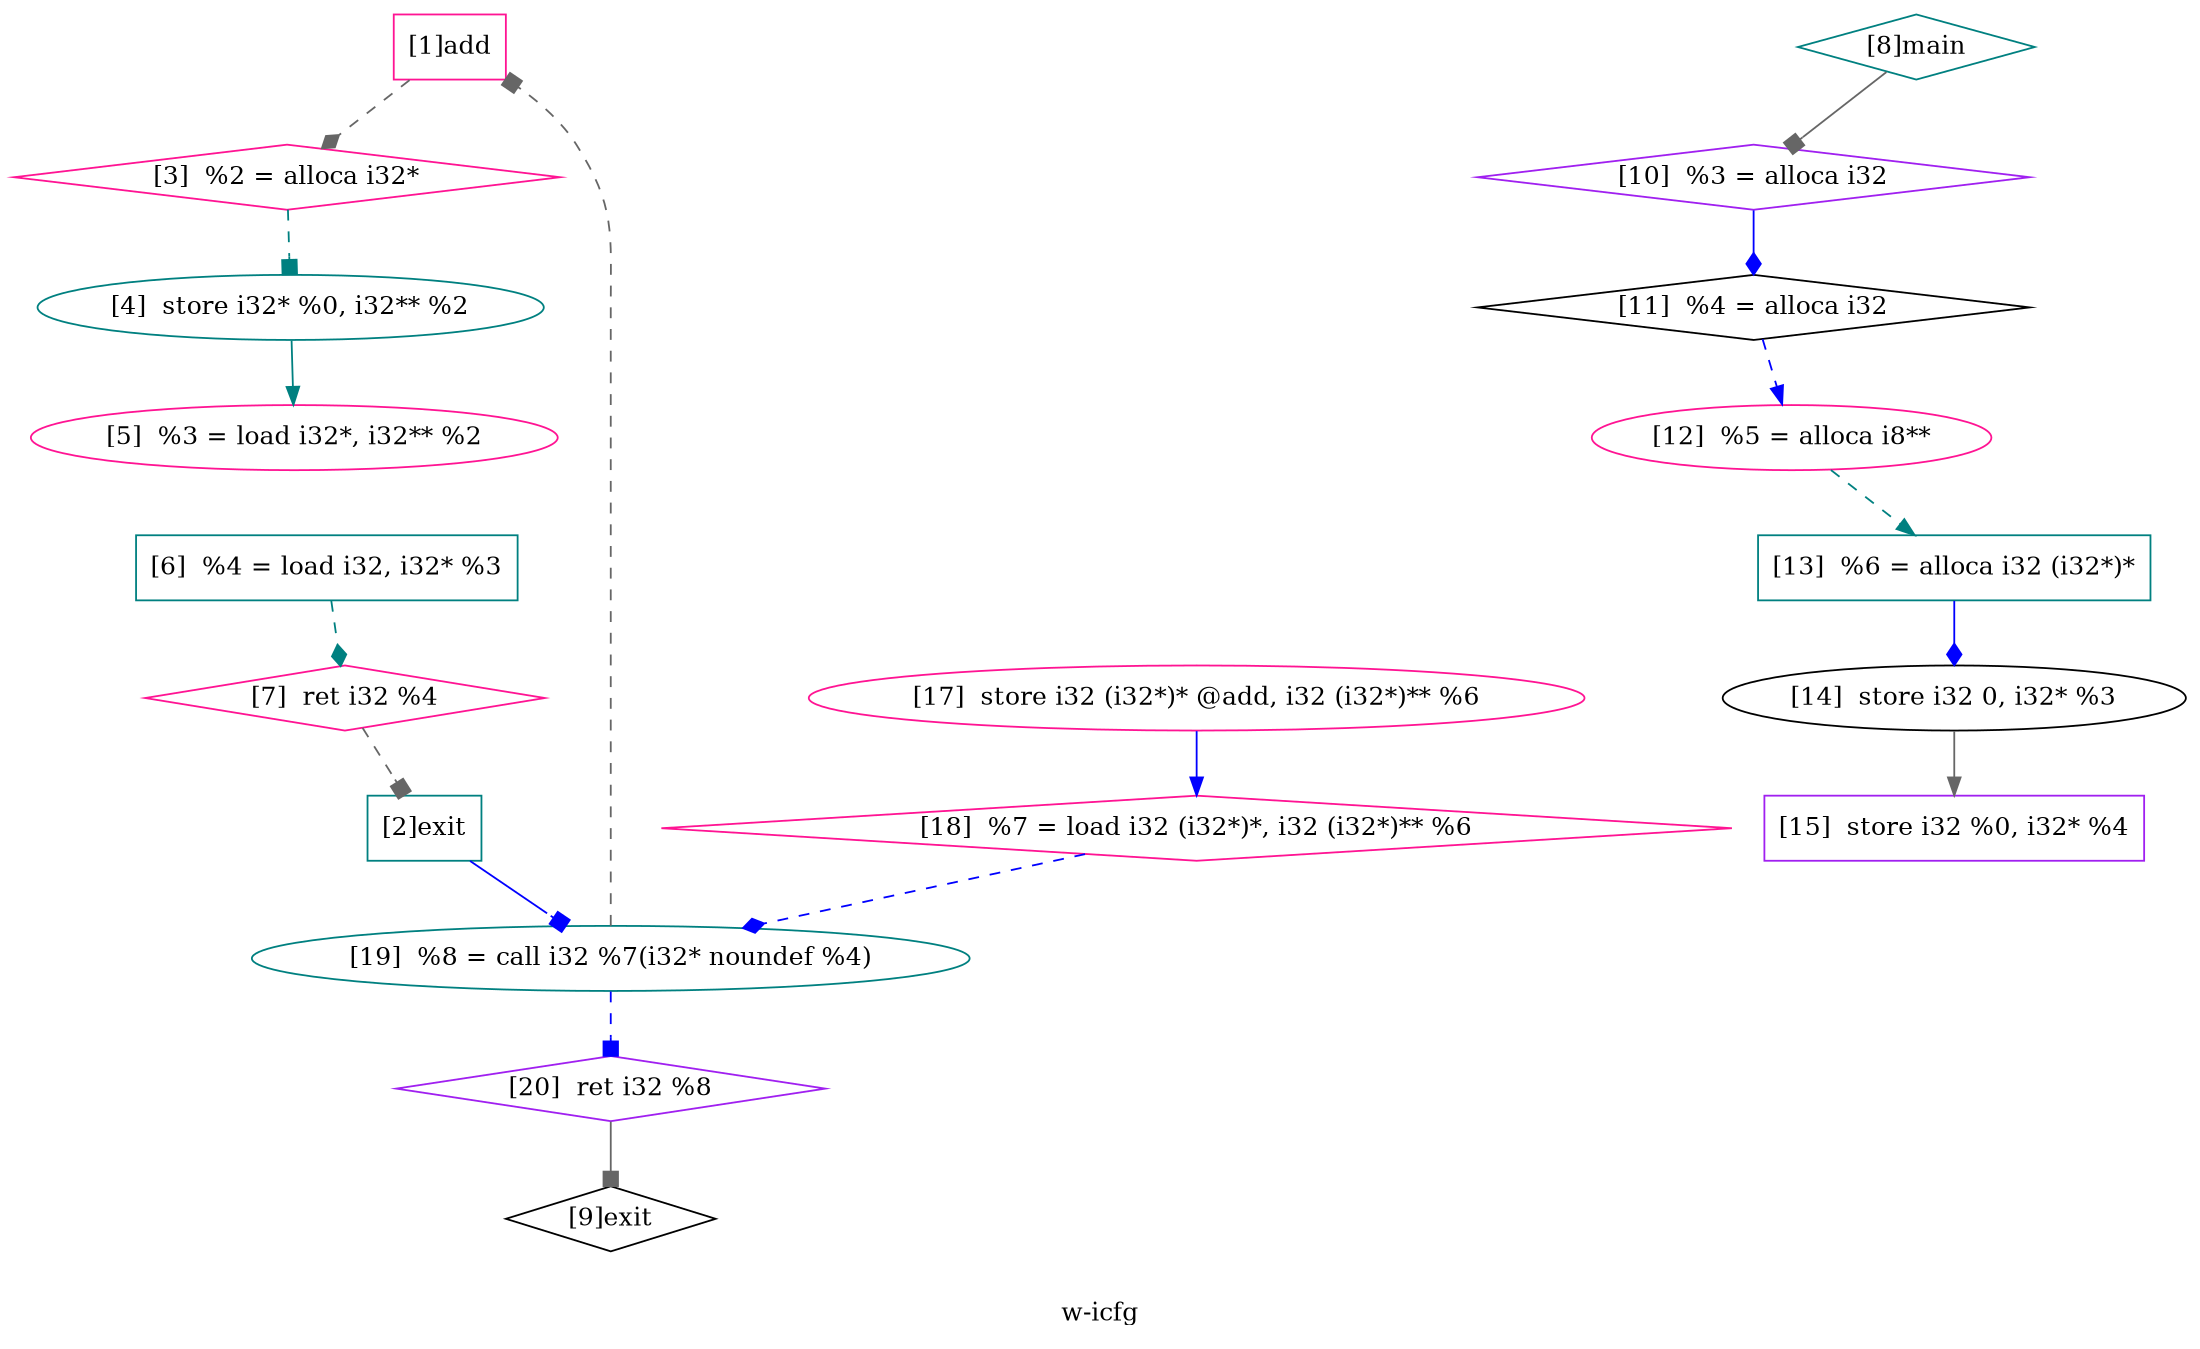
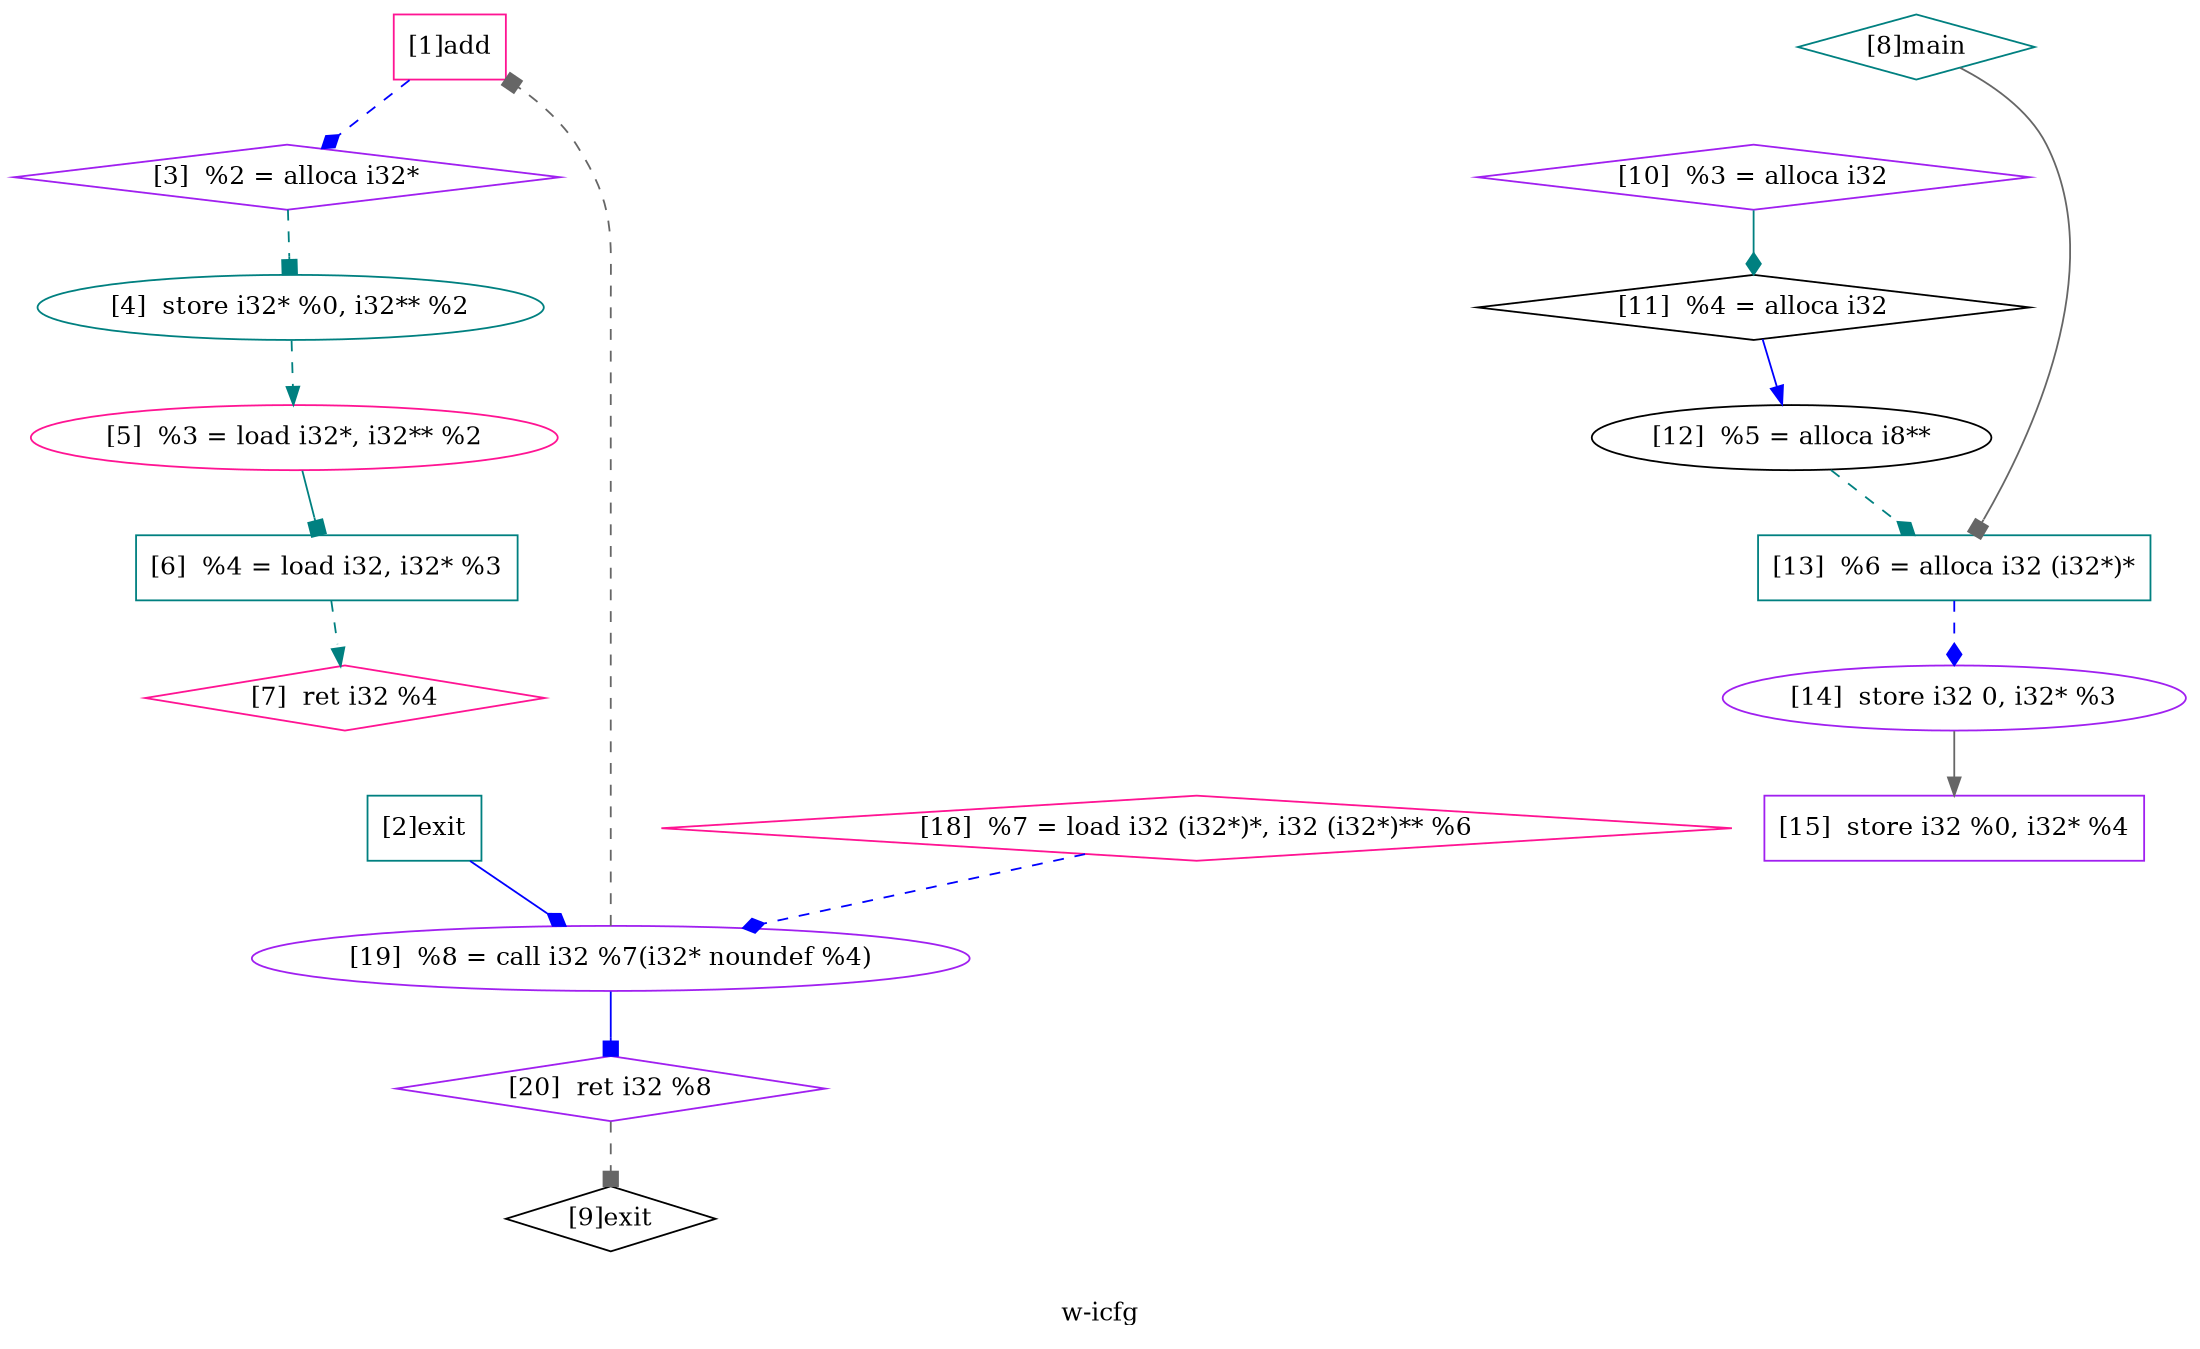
(1845, 105) -> (2068, 280)
(374, 107) -> (374, 107)
(287, 177) -> (287, 177)
(1754, 232) -> (1754, 232)
(1770, 363) -> (1770, 363)
(292, 364) -> (292, 364)
(1792, 438) -> (1792, 438)
none -> (308, 494)
(1866, 497) -> (1866, 497)
(1954, 622) -> (1954, 622)
(334, 623) -> (334, 623)
(1197, 698) -> none
(1954, 698) -> (1954, 698)
(379, 753) -> none
(509, 887) -> (509, 887)
(611, 958) -> (611, 958)
(611, 1015) -> (611, 1015)
(611, 1145) -> (611, 1145)
